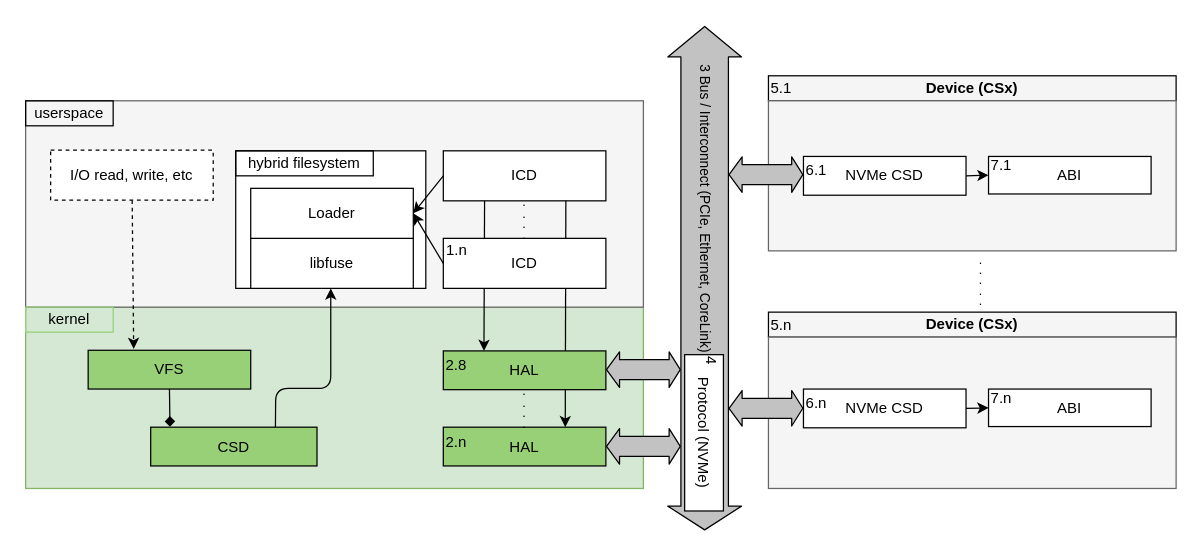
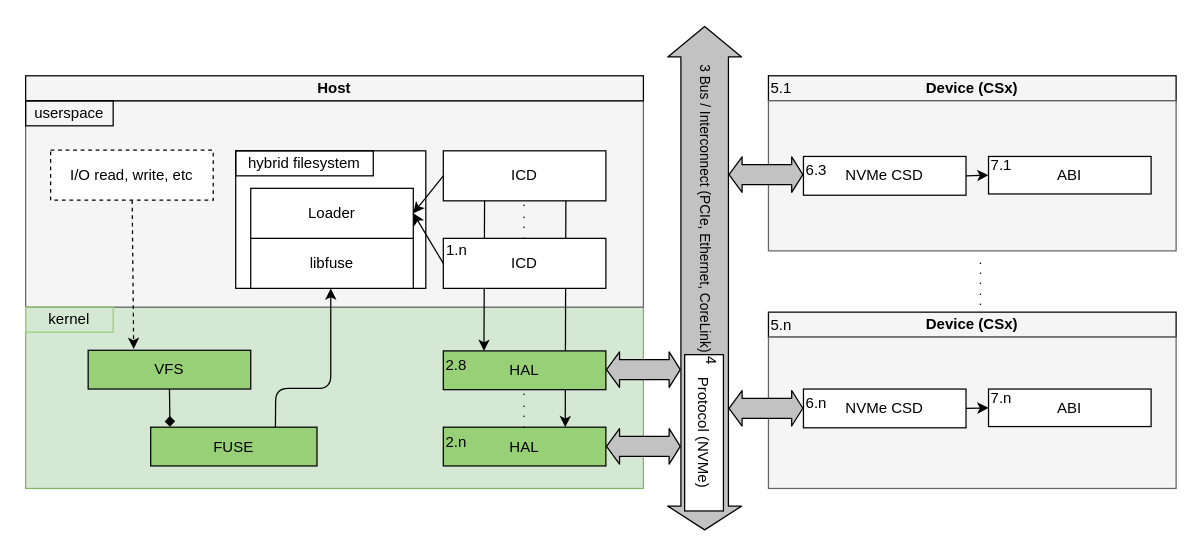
none -> (334, 88)
(816, 171) -> (816, 171)
(234, 447) -> (234, 447)
